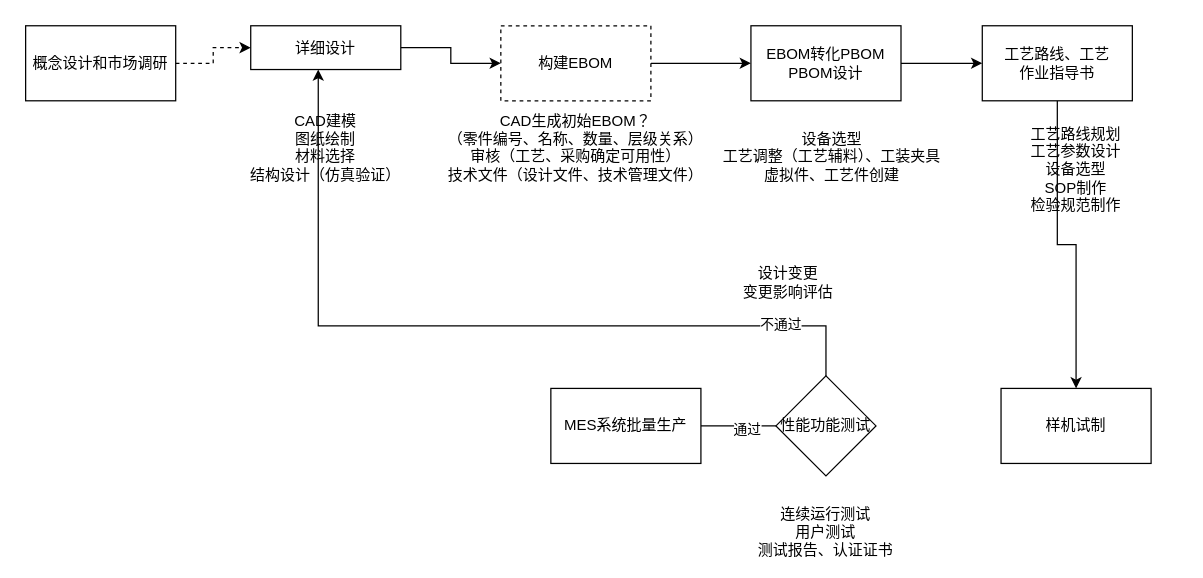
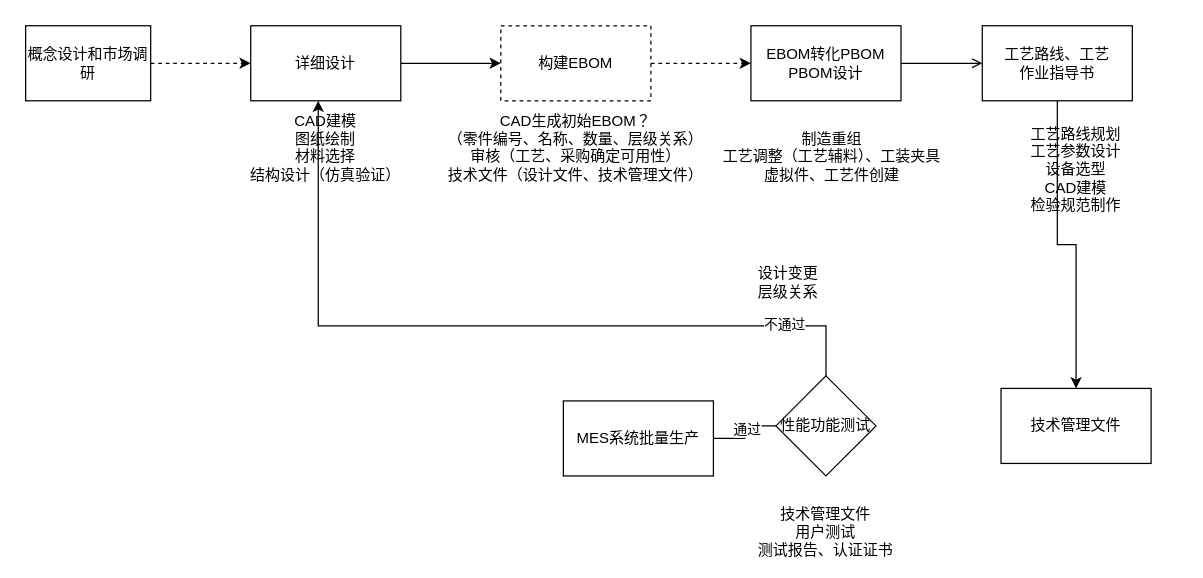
(326, 48) -> (326, 63)
(101, 63) -> (88, 63)
(697, 63) -> (697, 63)
(972, 63) -> (974, 63)
(832, 157) -> (832, 157)
(1076, 169) -> (1076, 169)
(788, 282) -> (788, 282)
(626, 426) -> (638, 438)
(1076, 426) -> (1076, 426)
(826, 532) -> (826, 532)
